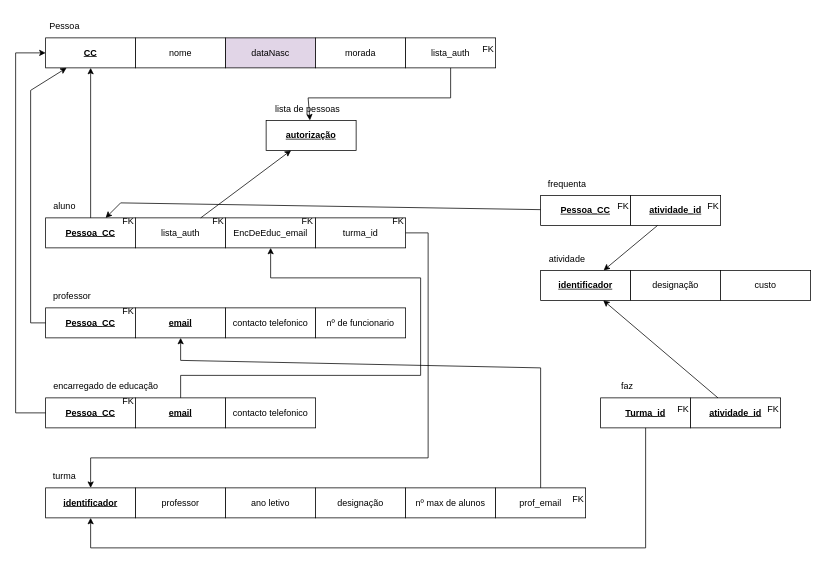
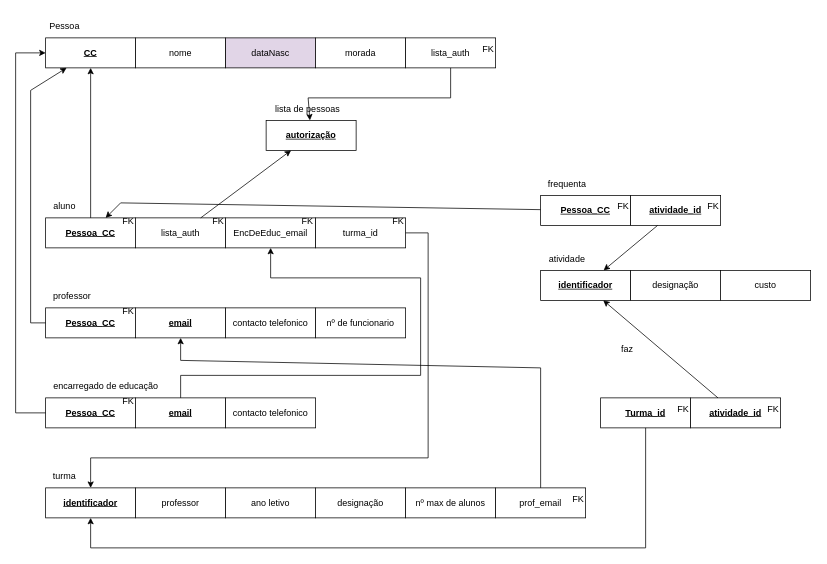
(627, 387) -> (627, 349)
